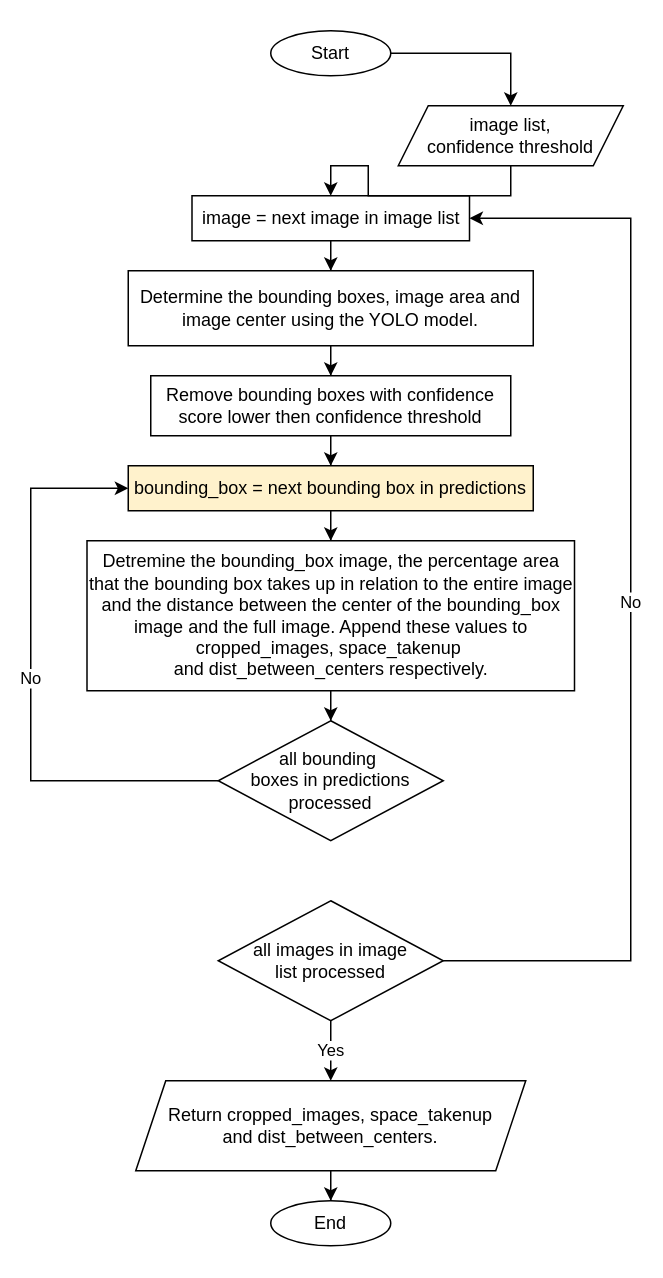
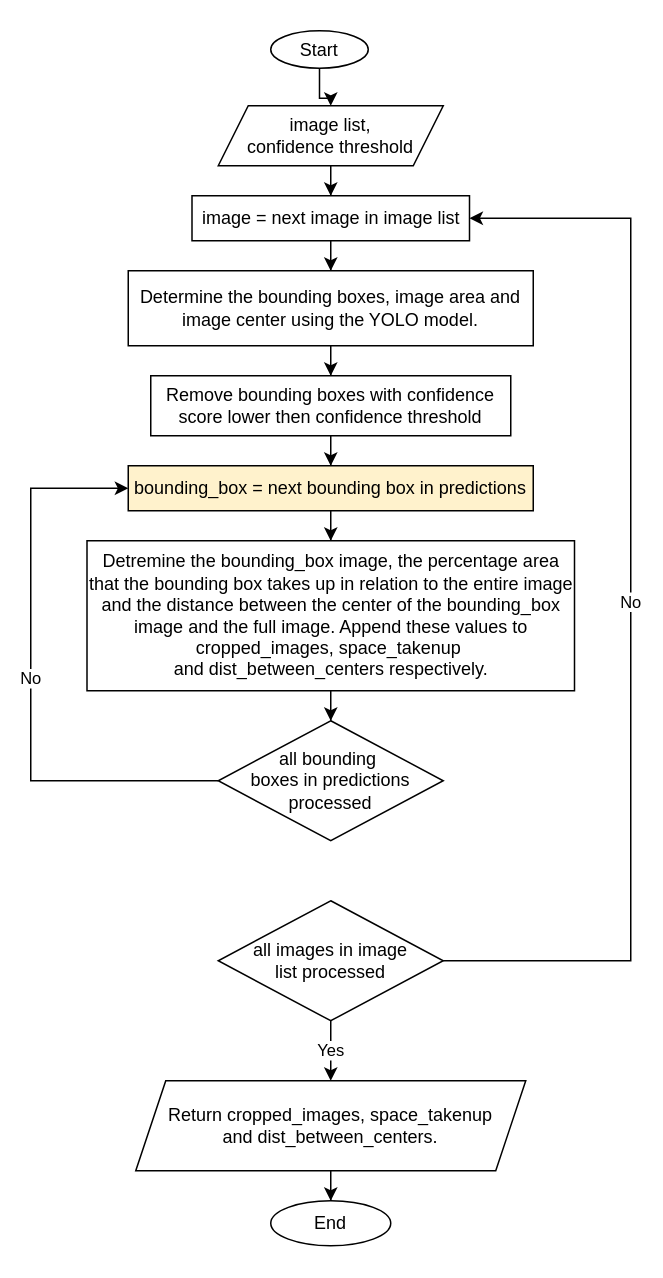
(331, 53) -> (320, 50)
(511, 136) -> (331, 136)
